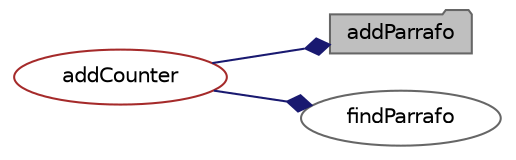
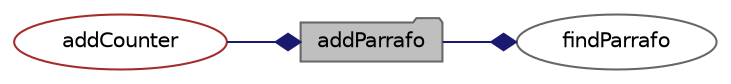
(250, 96) -> (467, 42)
